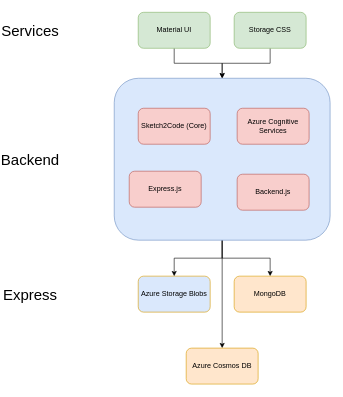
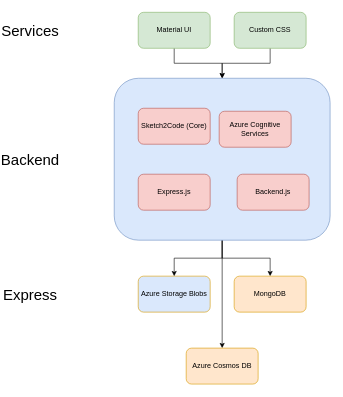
(270, 30) -> (270, 30)
(273, 126) -> (255, 129)
(165, 189) -> (174, 192)
